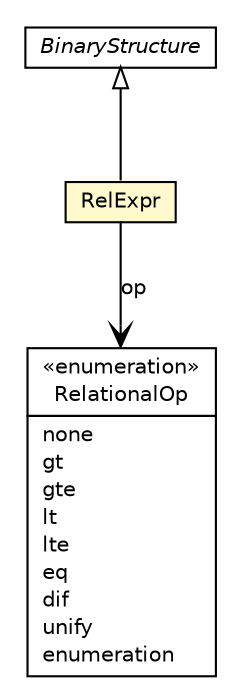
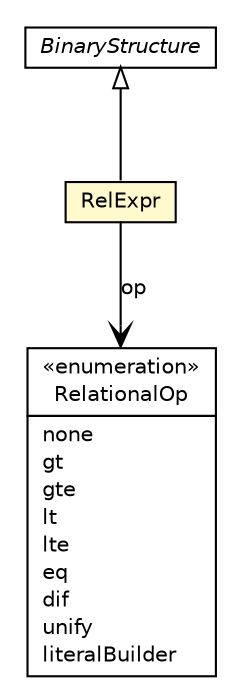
(109, 655) -> (110, 655)
